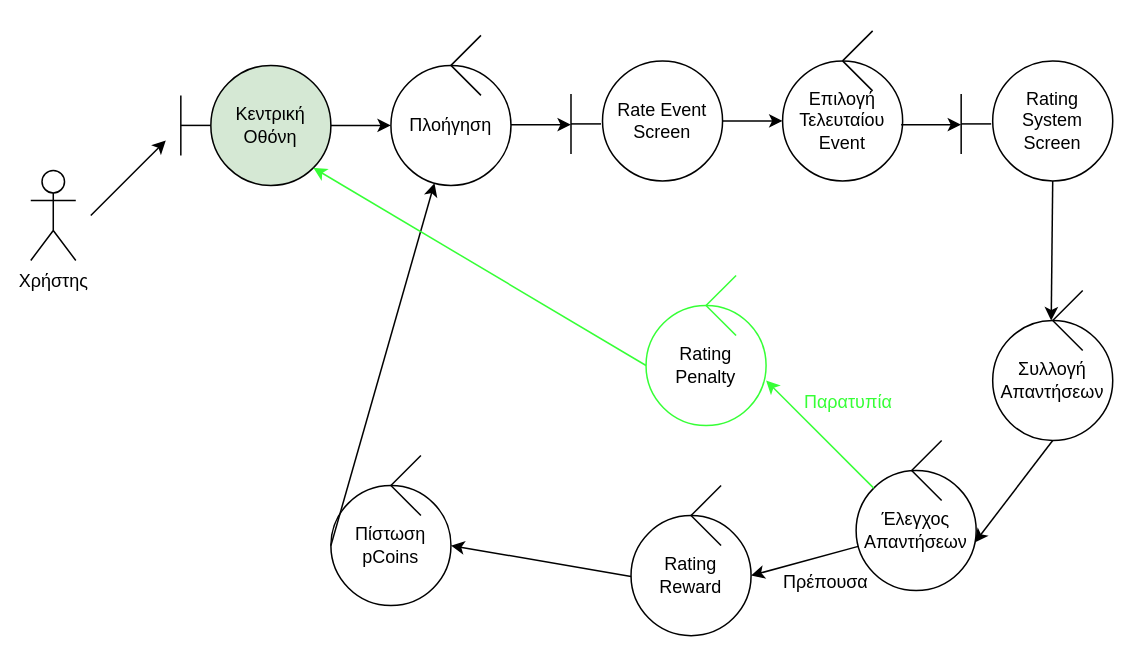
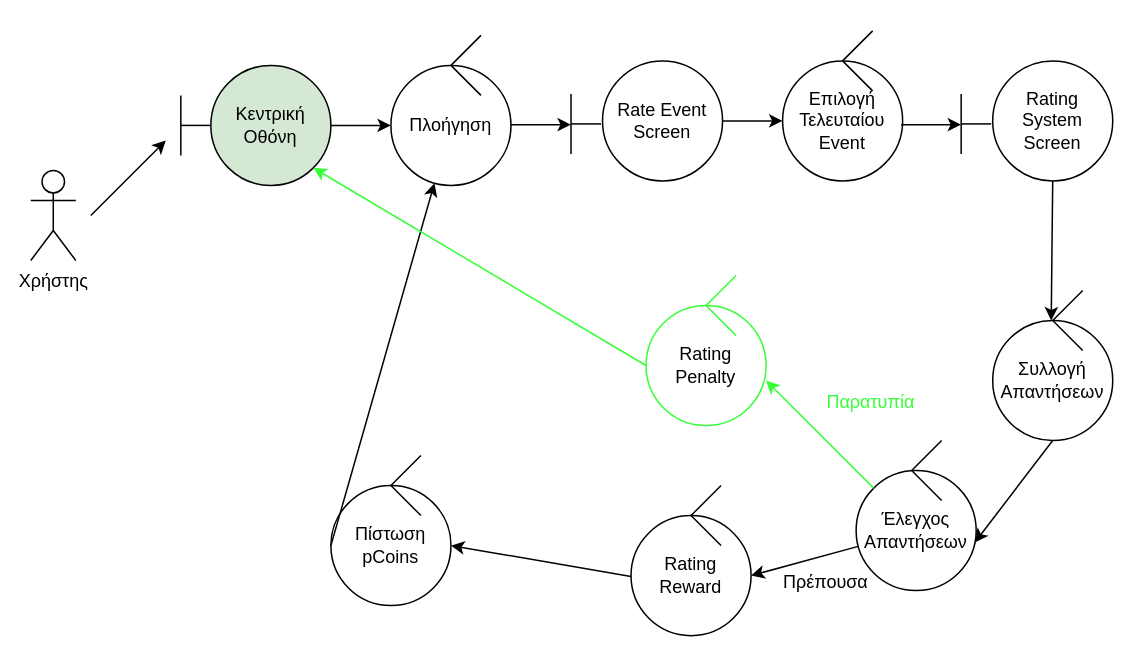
(848, 403) -> (871, 403)
